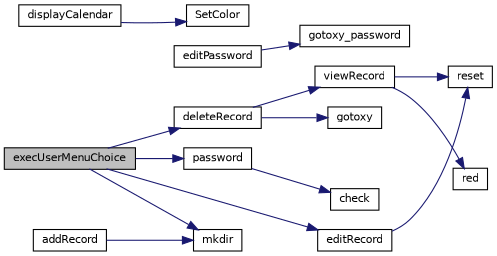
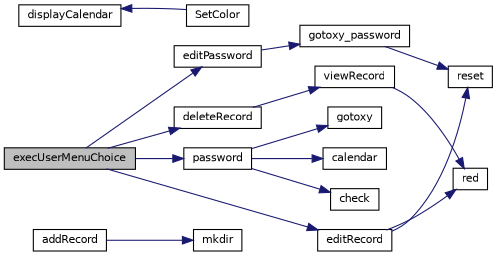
(148, 23) -> (159, 8)
(416, 77) -> (411, 56)
(289, 118) -> (285, 139)
none -> (355, 159)
(139, 197) -> (139, 111)
none -> (428, 209)
